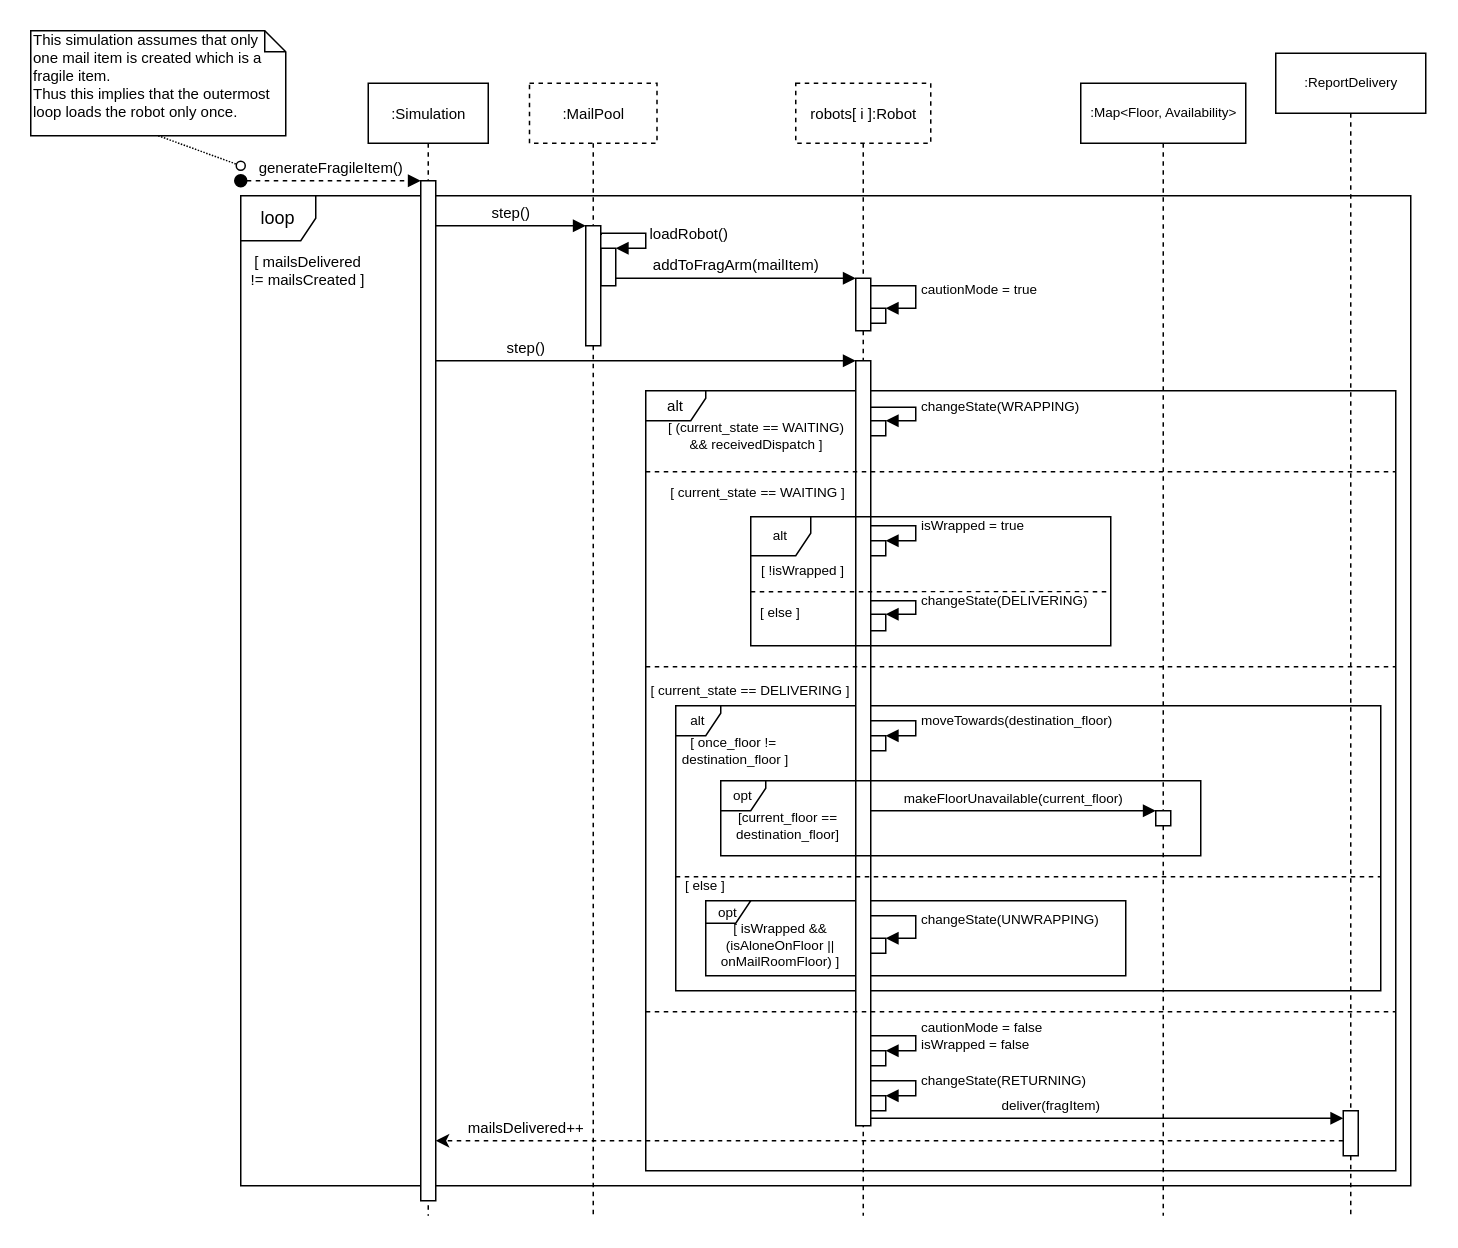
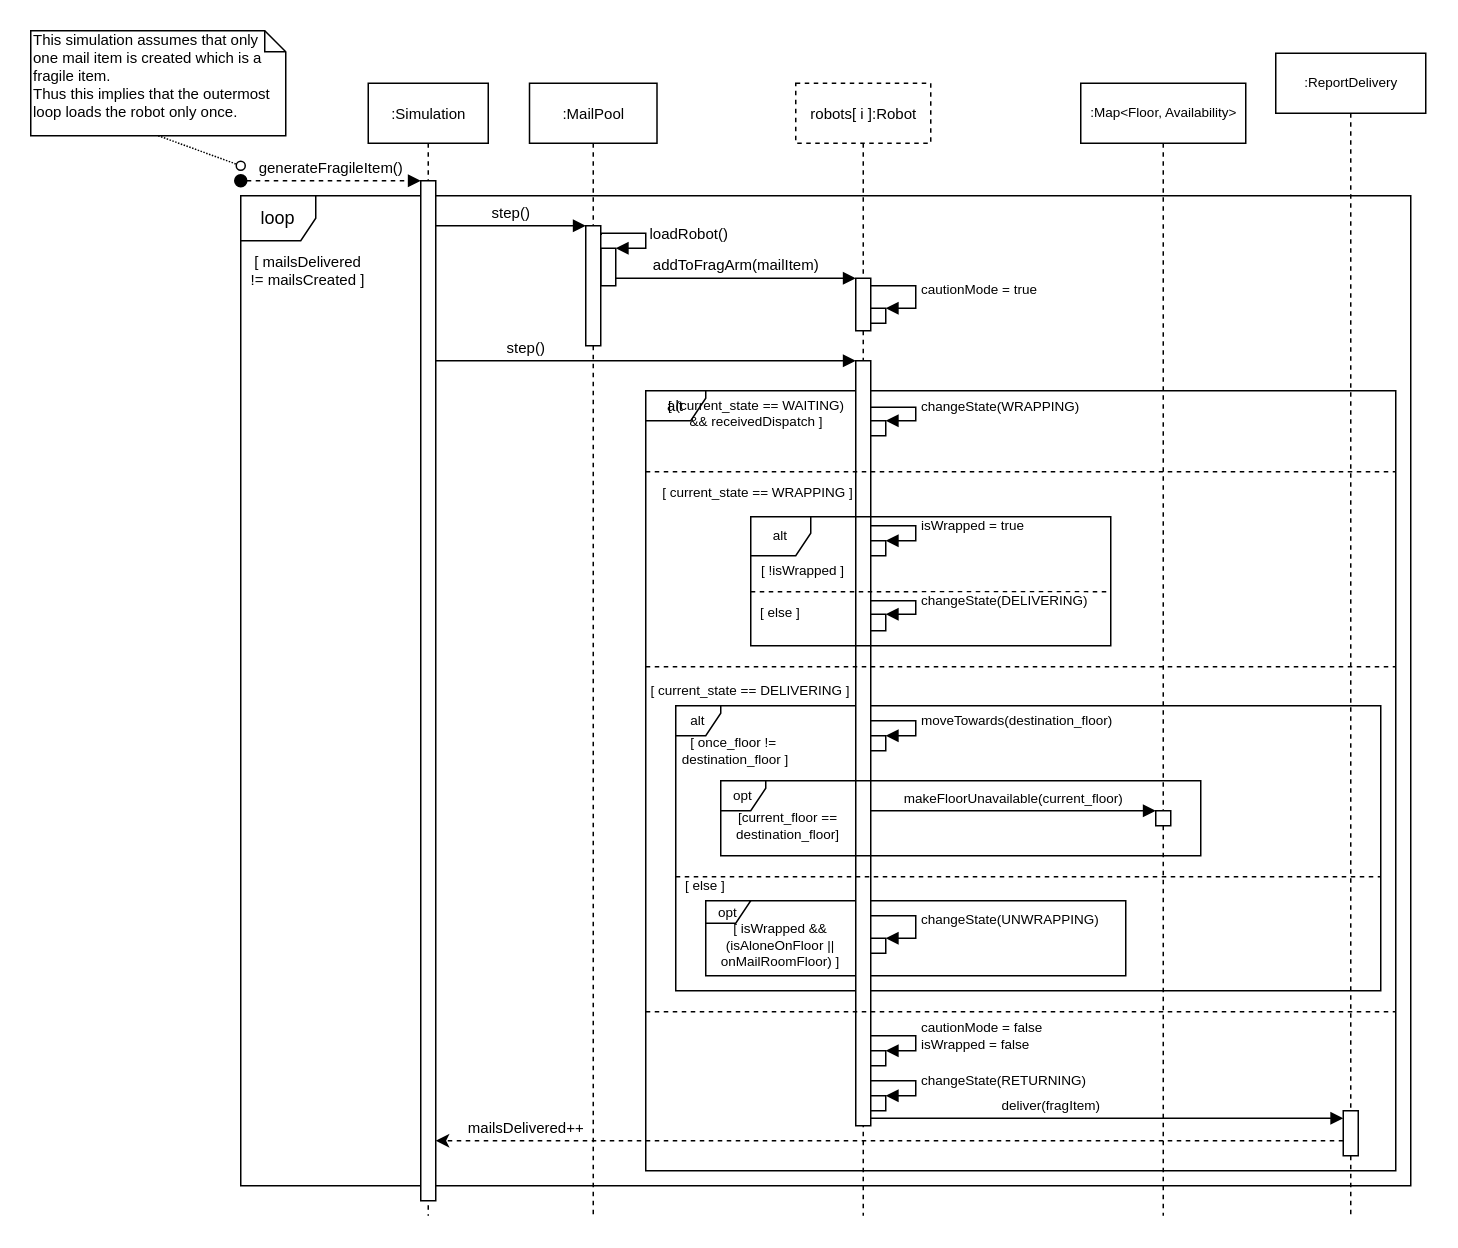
(593, 113) -> (593, 113)
(757, 436) -> (757, 413)
(758, 493) -> (758, 493)
